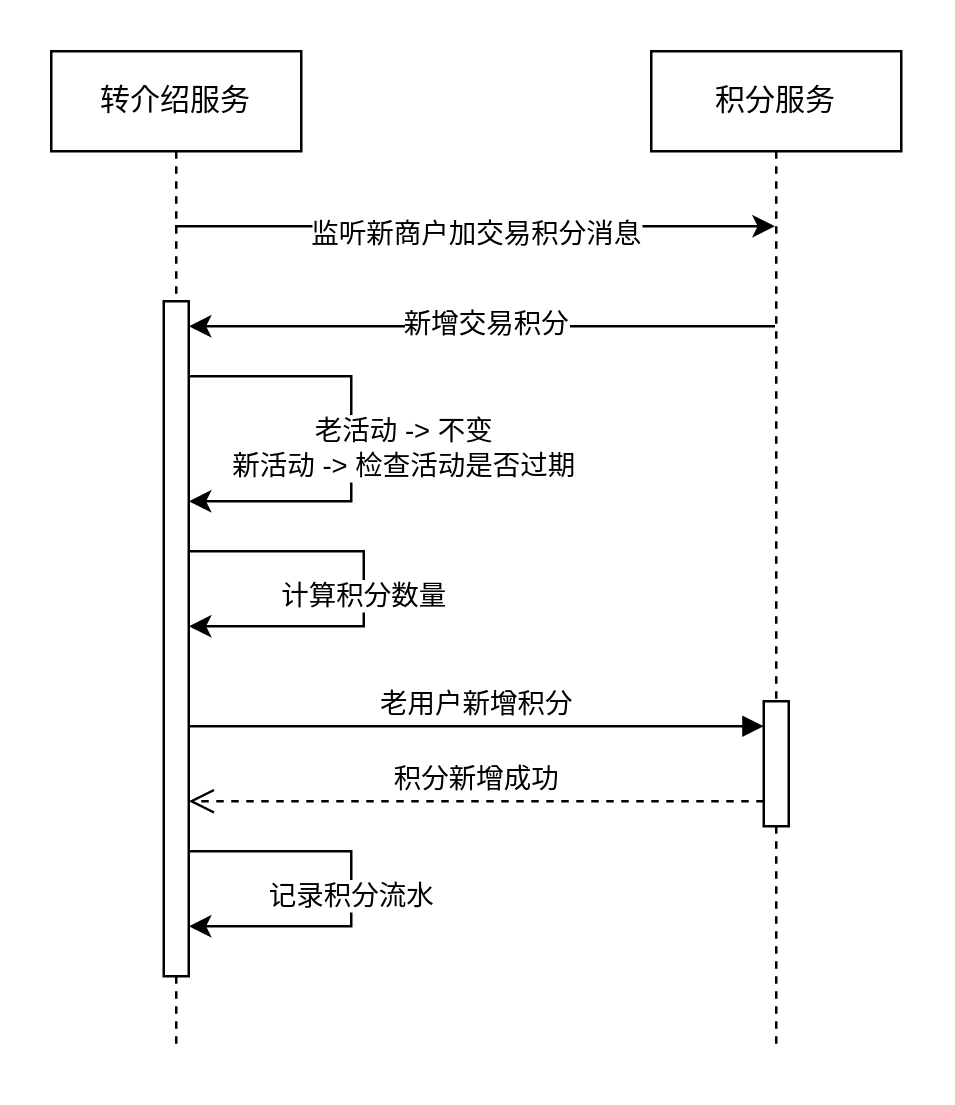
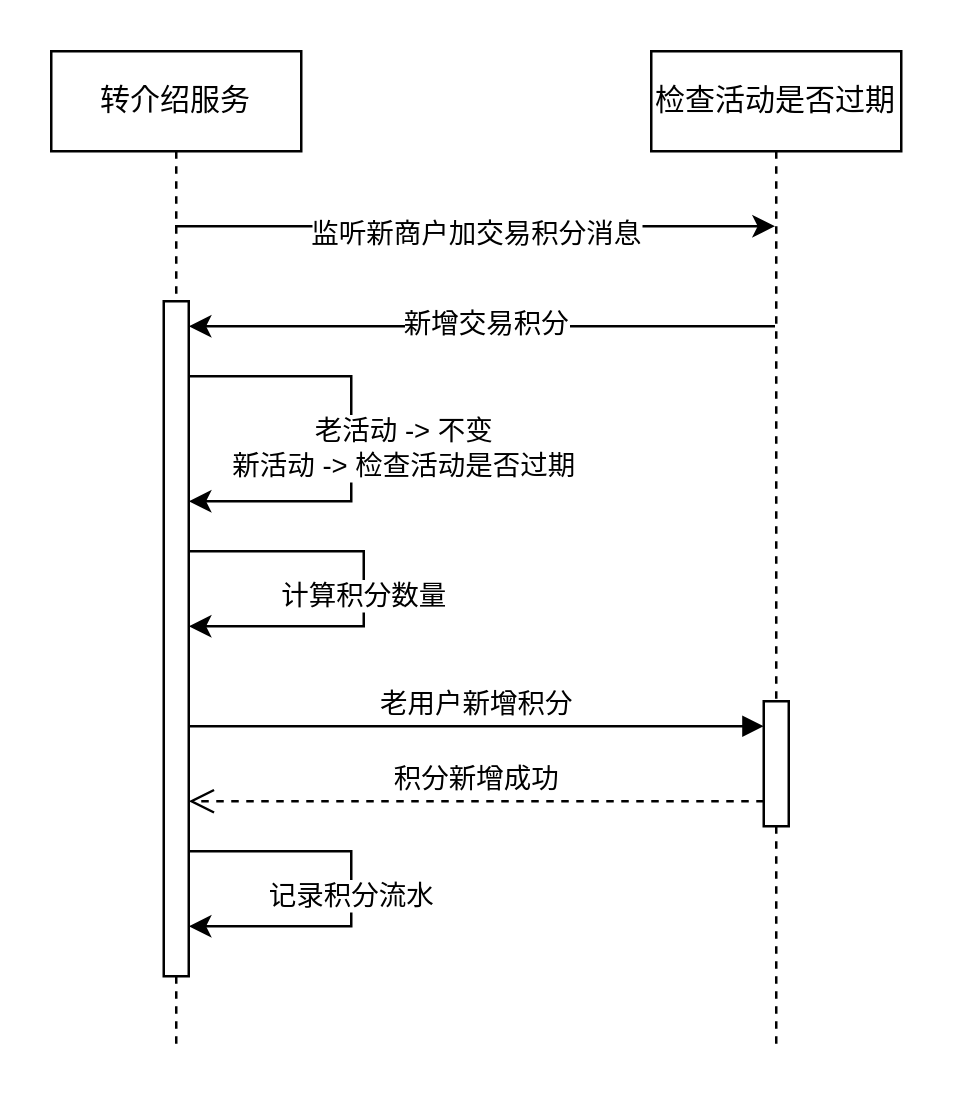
(776, 101) -> (776, 101)
